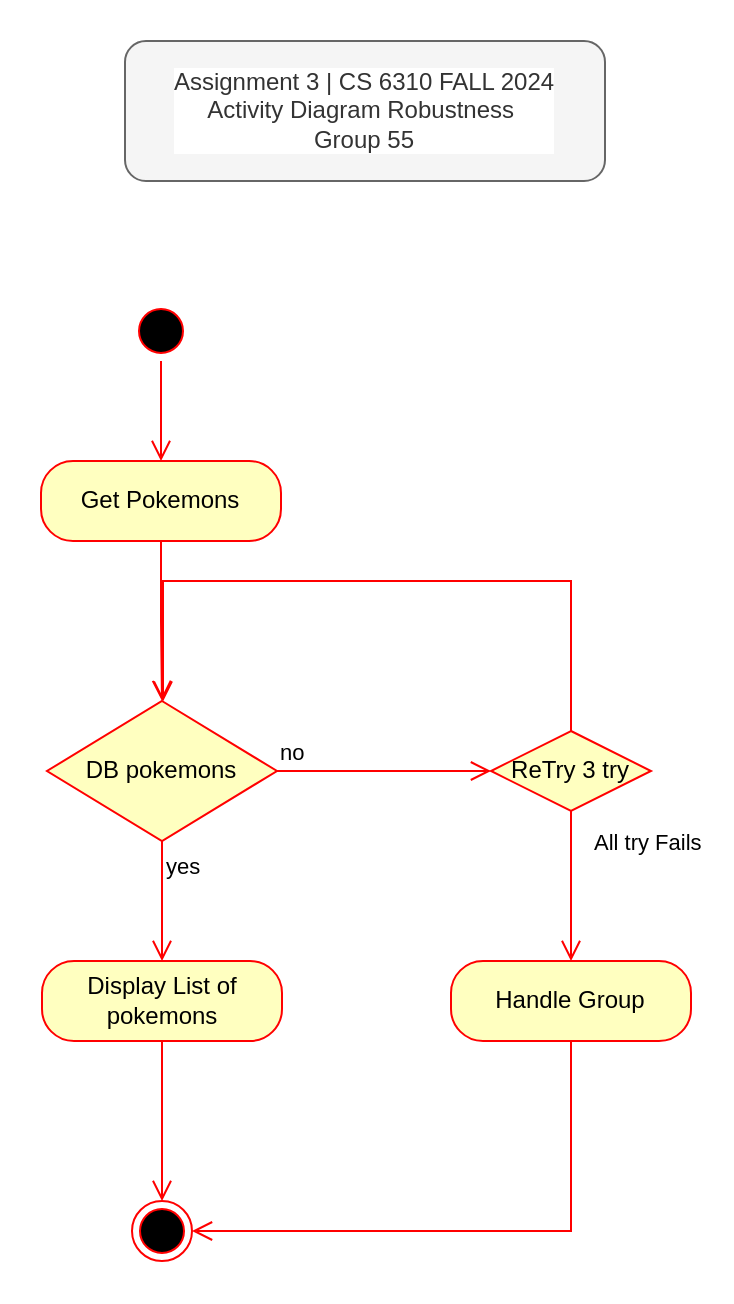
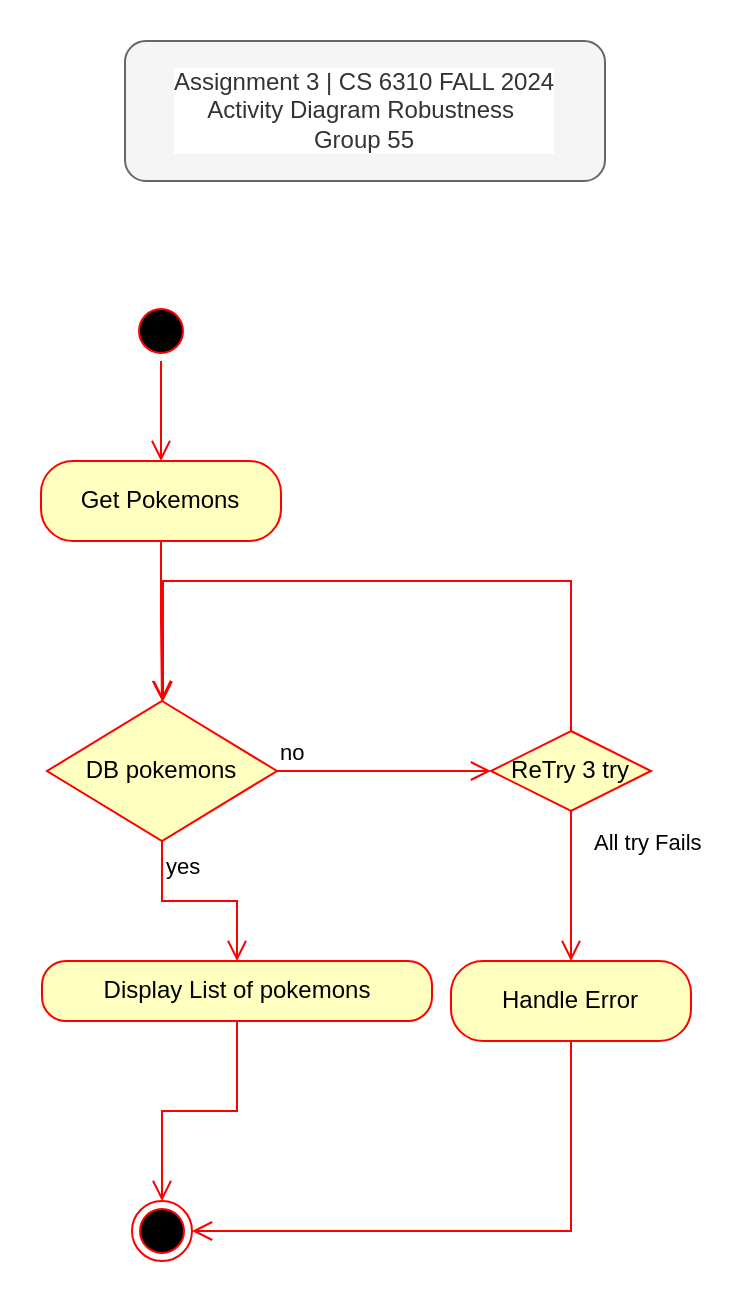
(162, 1001) -> (237, 991)
(571, 1001) -> (571, 1001)
